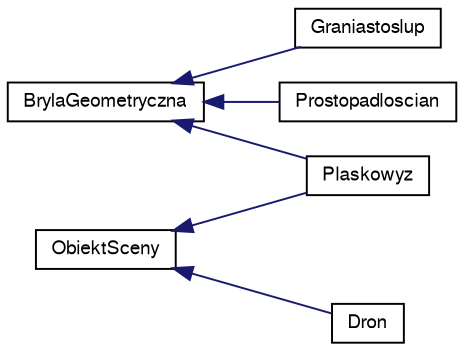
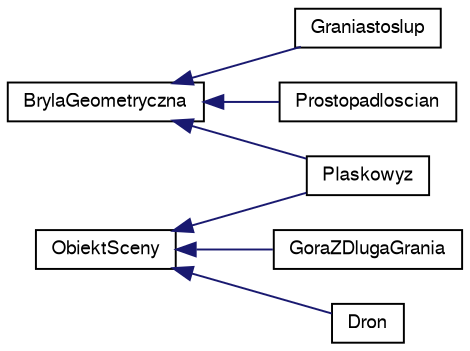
none -> (368, 250)
